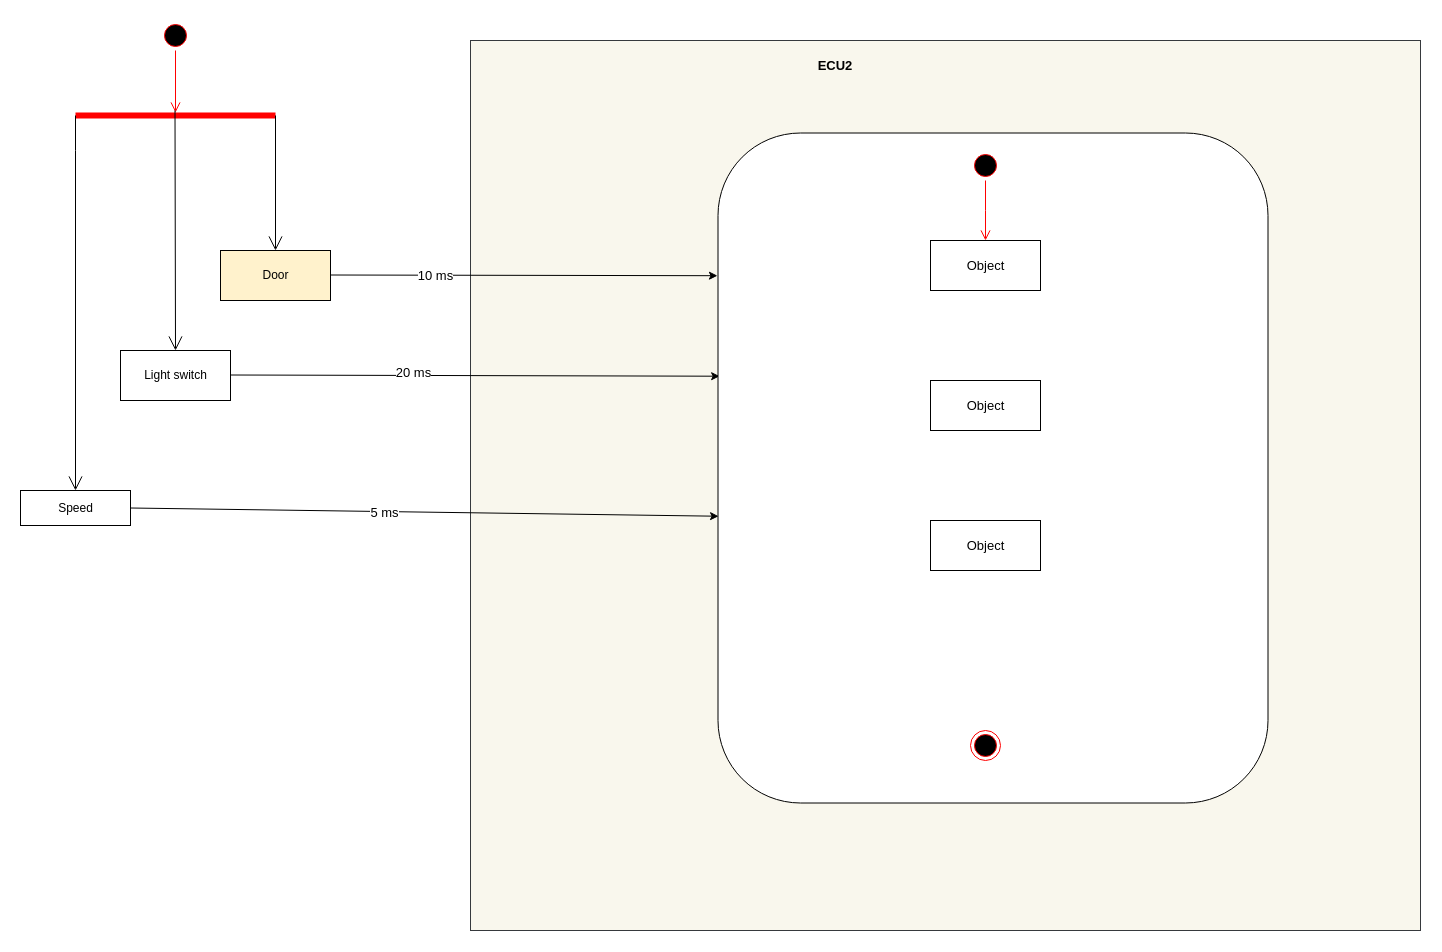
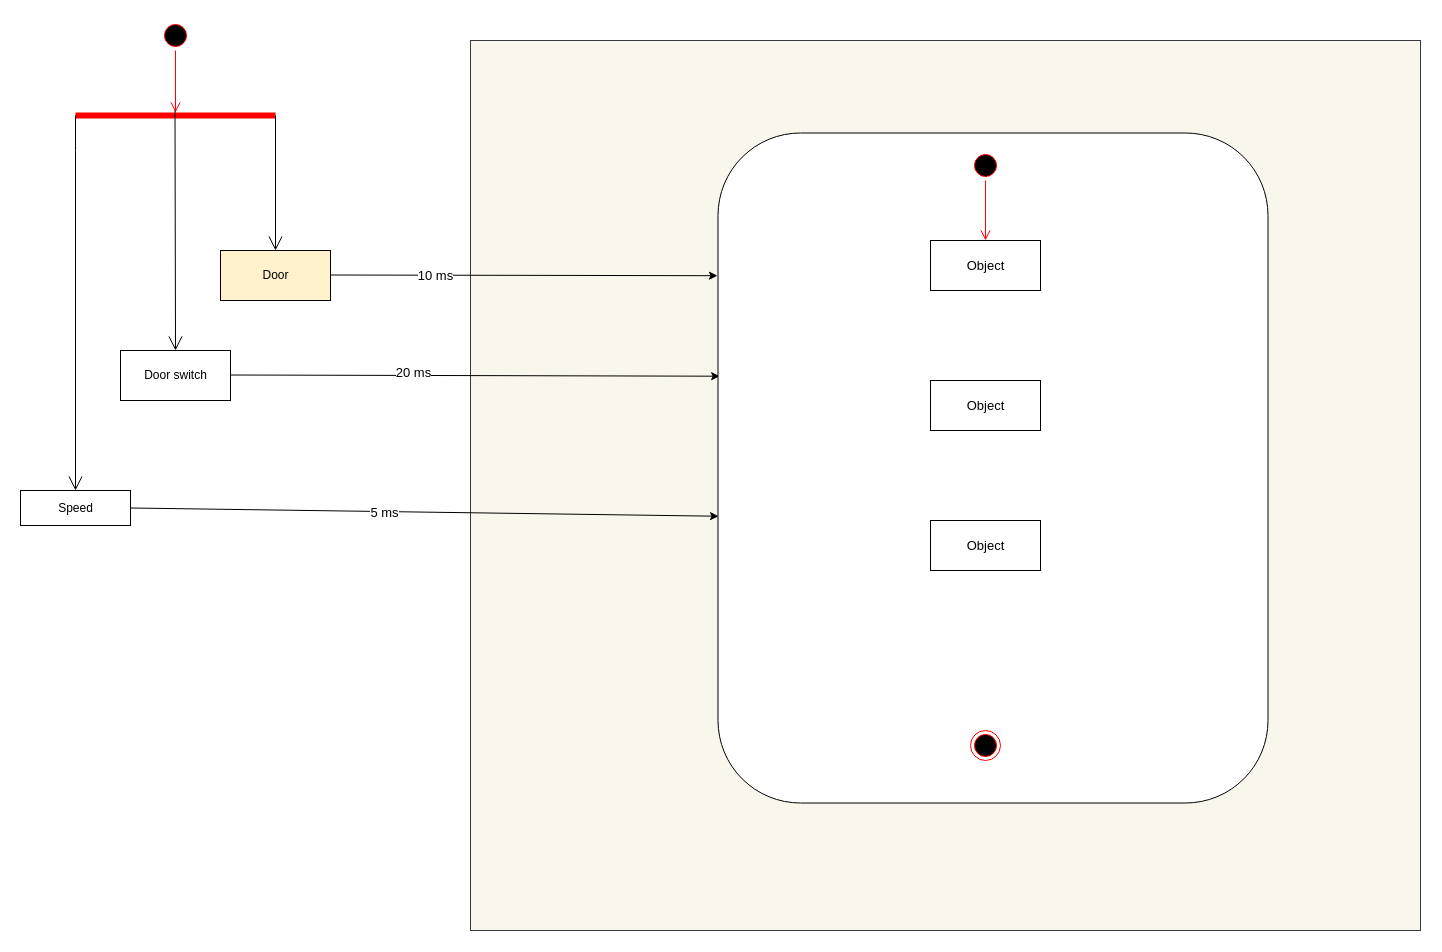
(836, 66) -> none
(176, 376) -> (176, 376)
